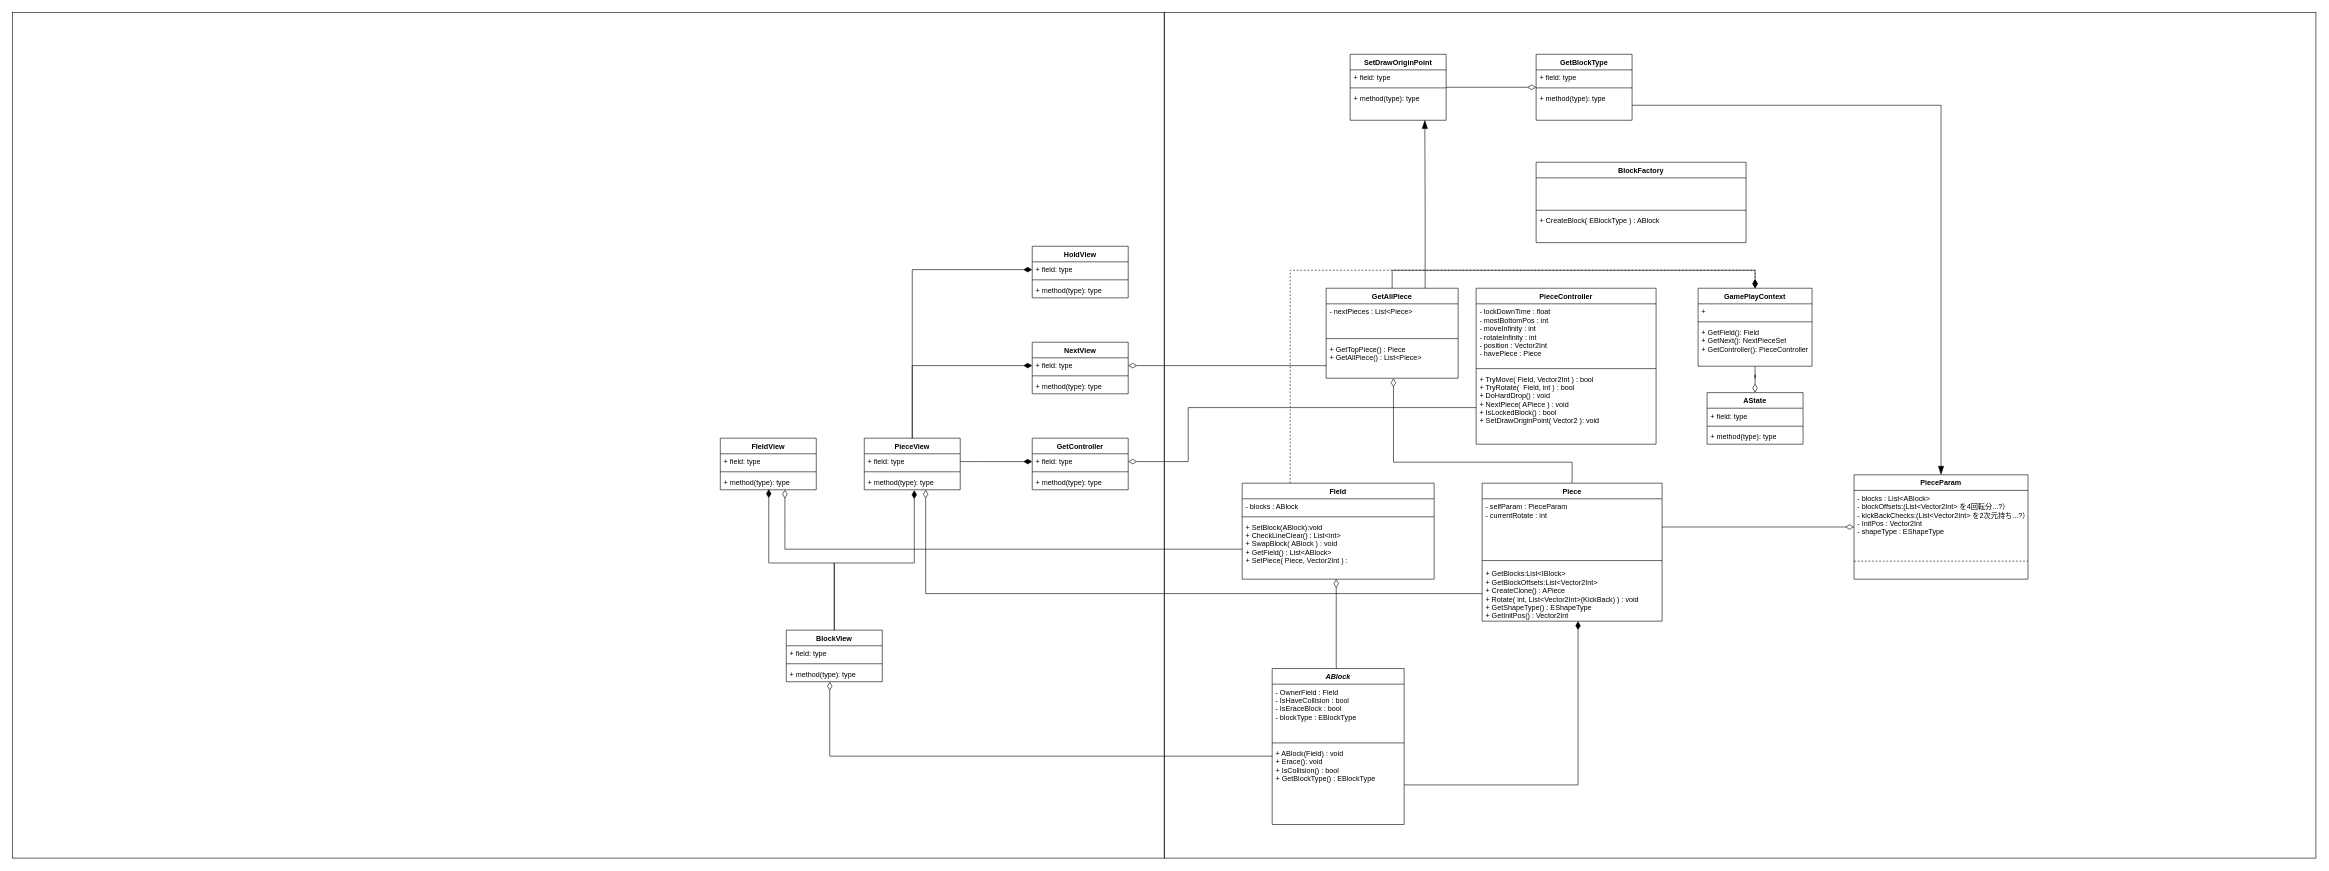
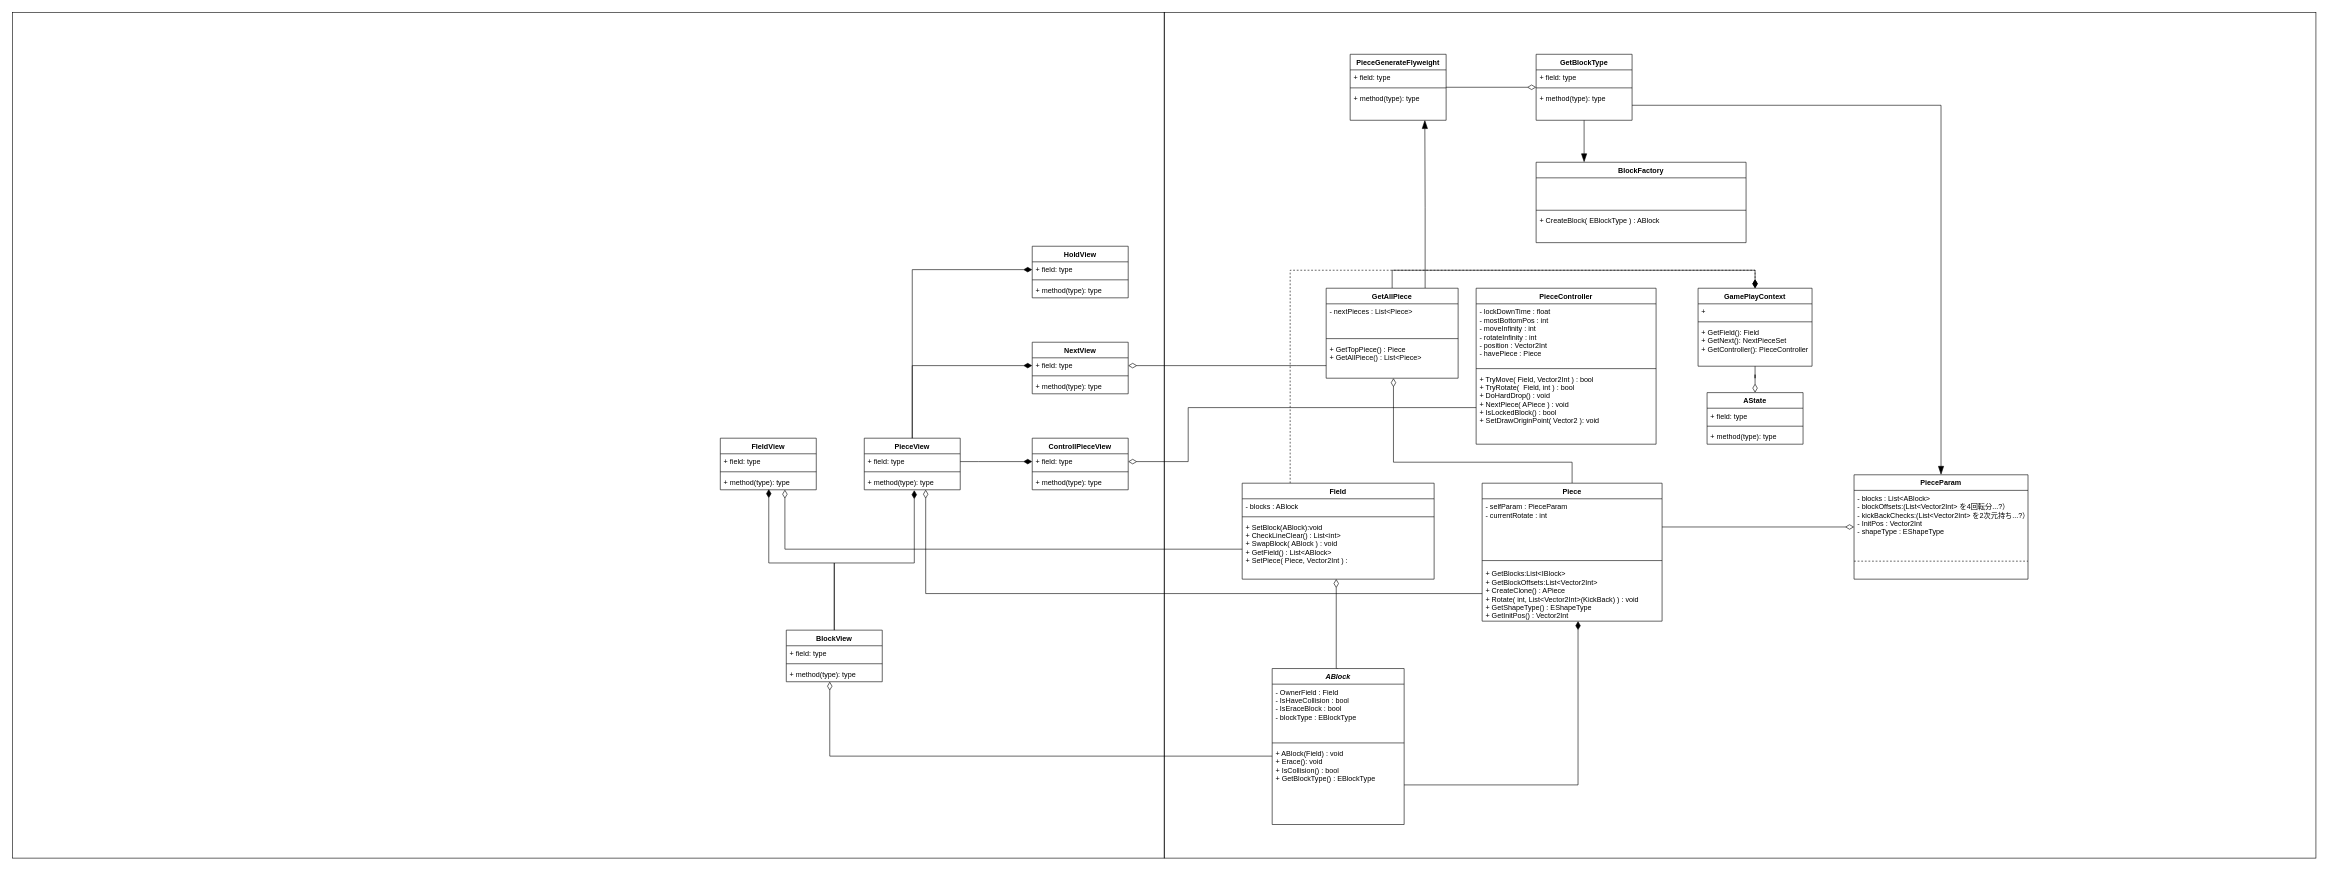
(1398, 62) -> (1398, 62)
none -> (1584, 153)
(1080, 446) -> (1080, 446)
